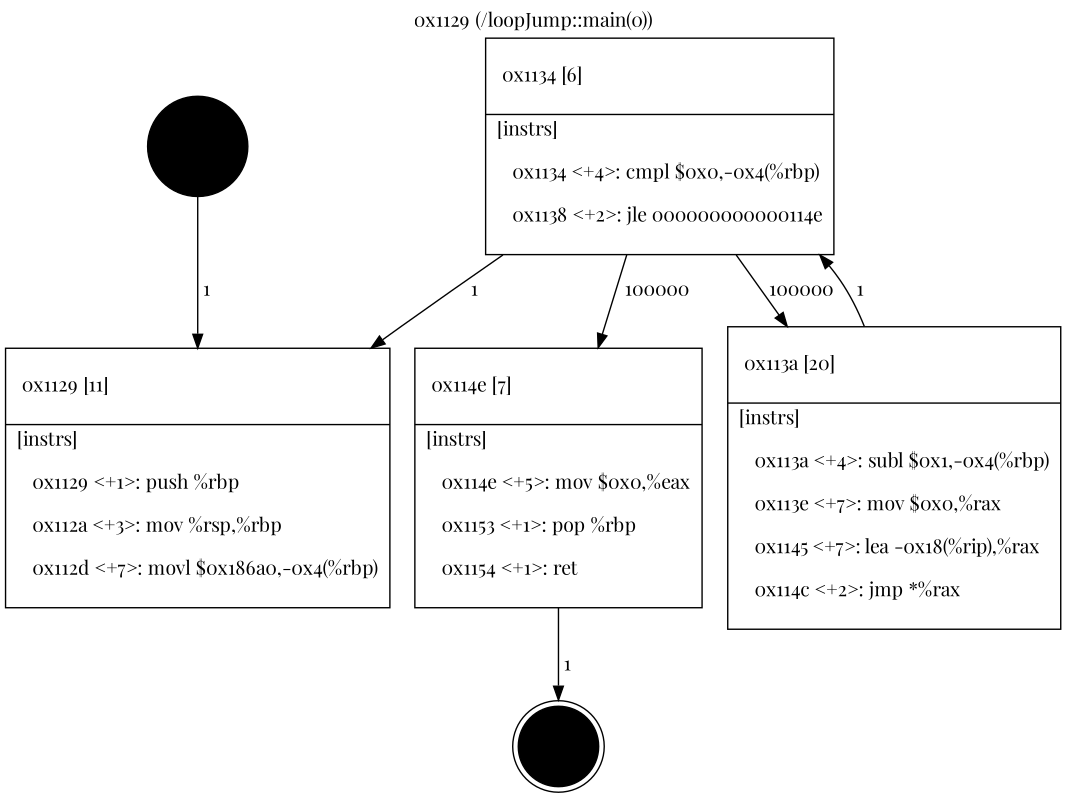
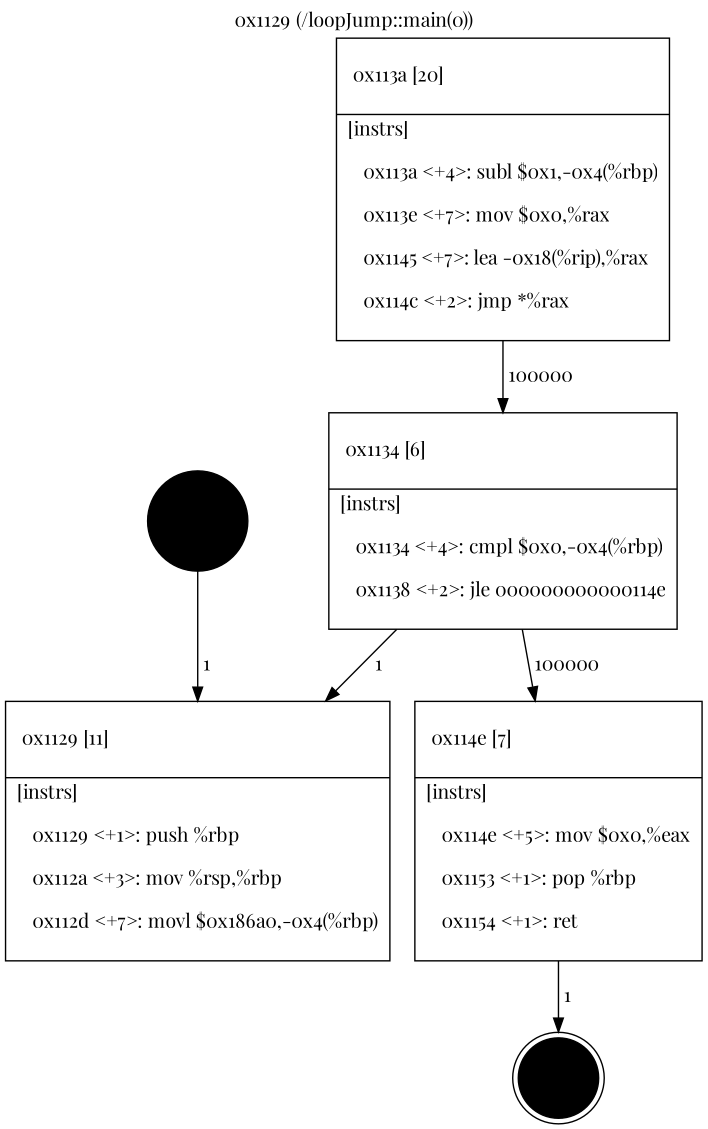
(758, 285) -> none
(858, 291) -> (538, 377)
